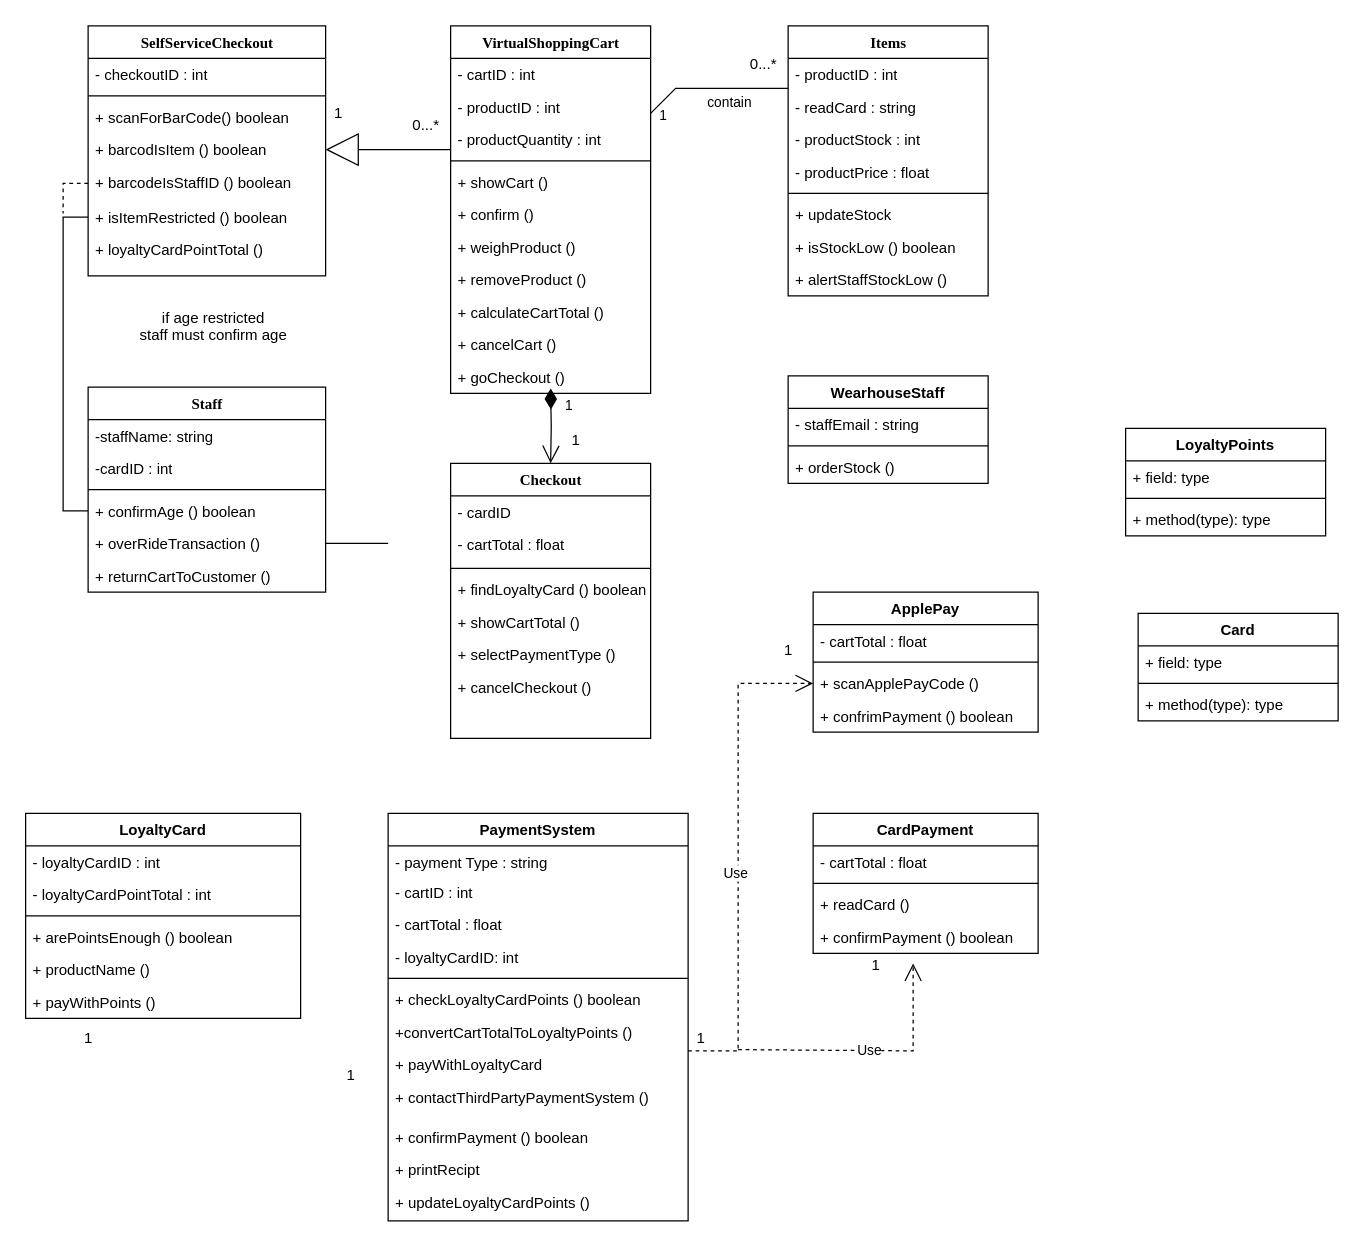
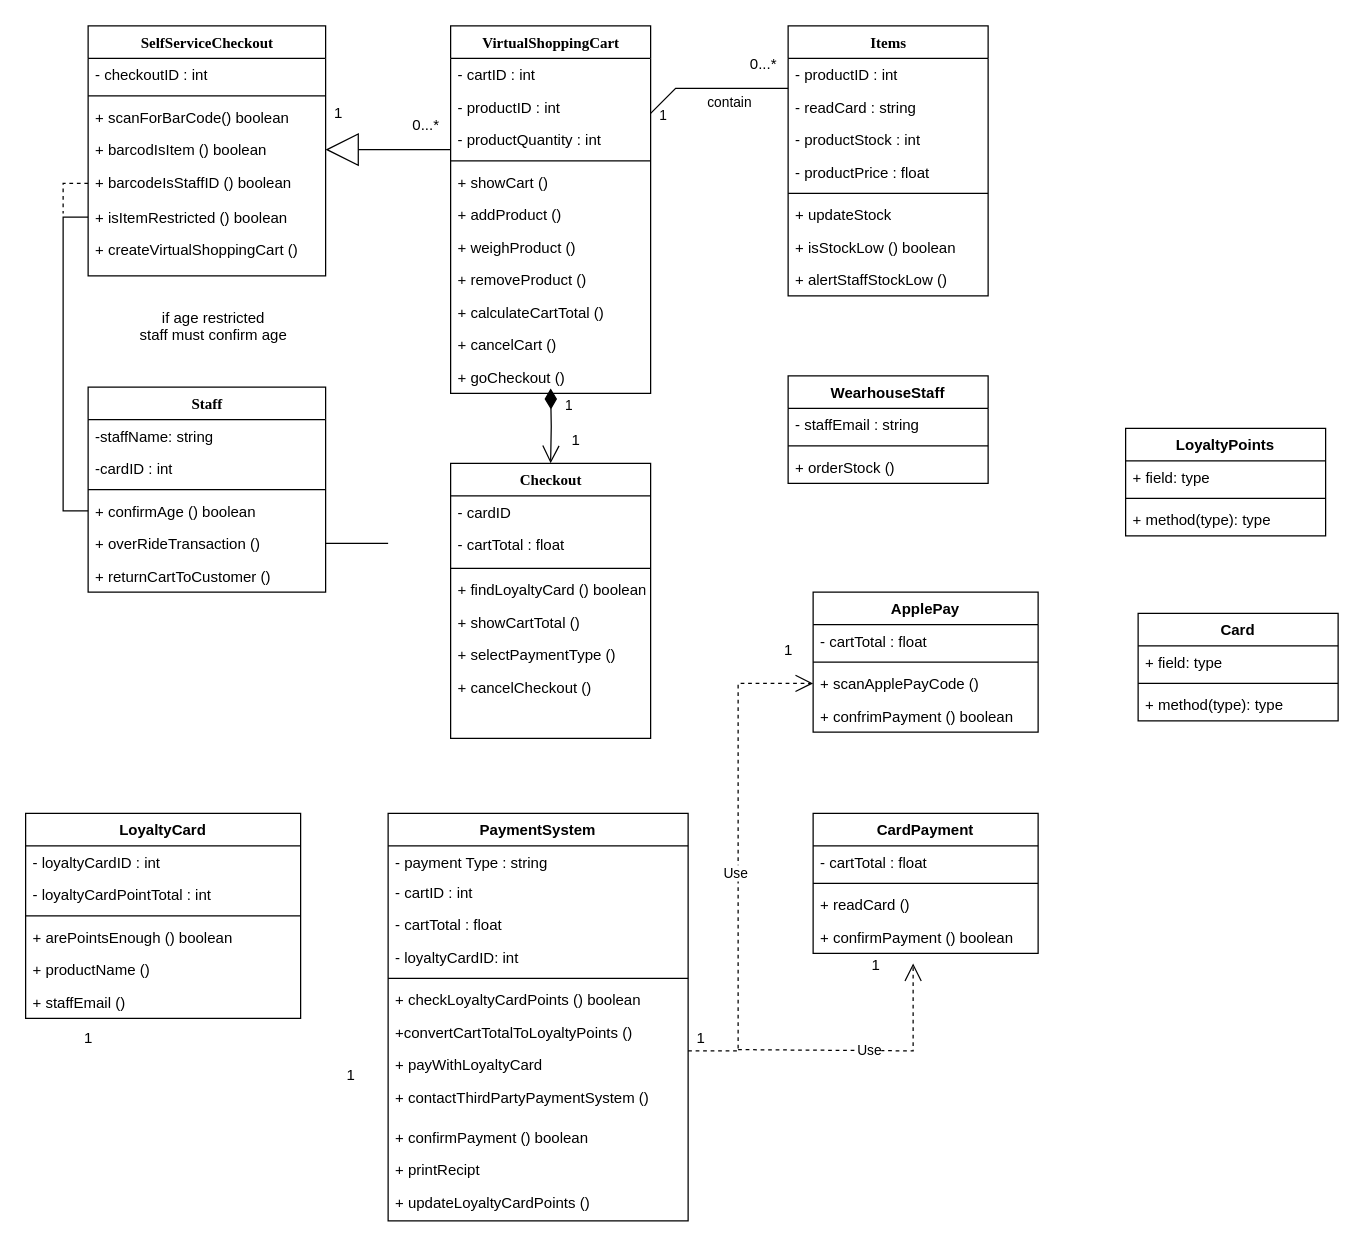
(503, 216) -> (517, 216)
(193, 250) -> (211, 250)
(100, 1003) -> (88, 1003)
